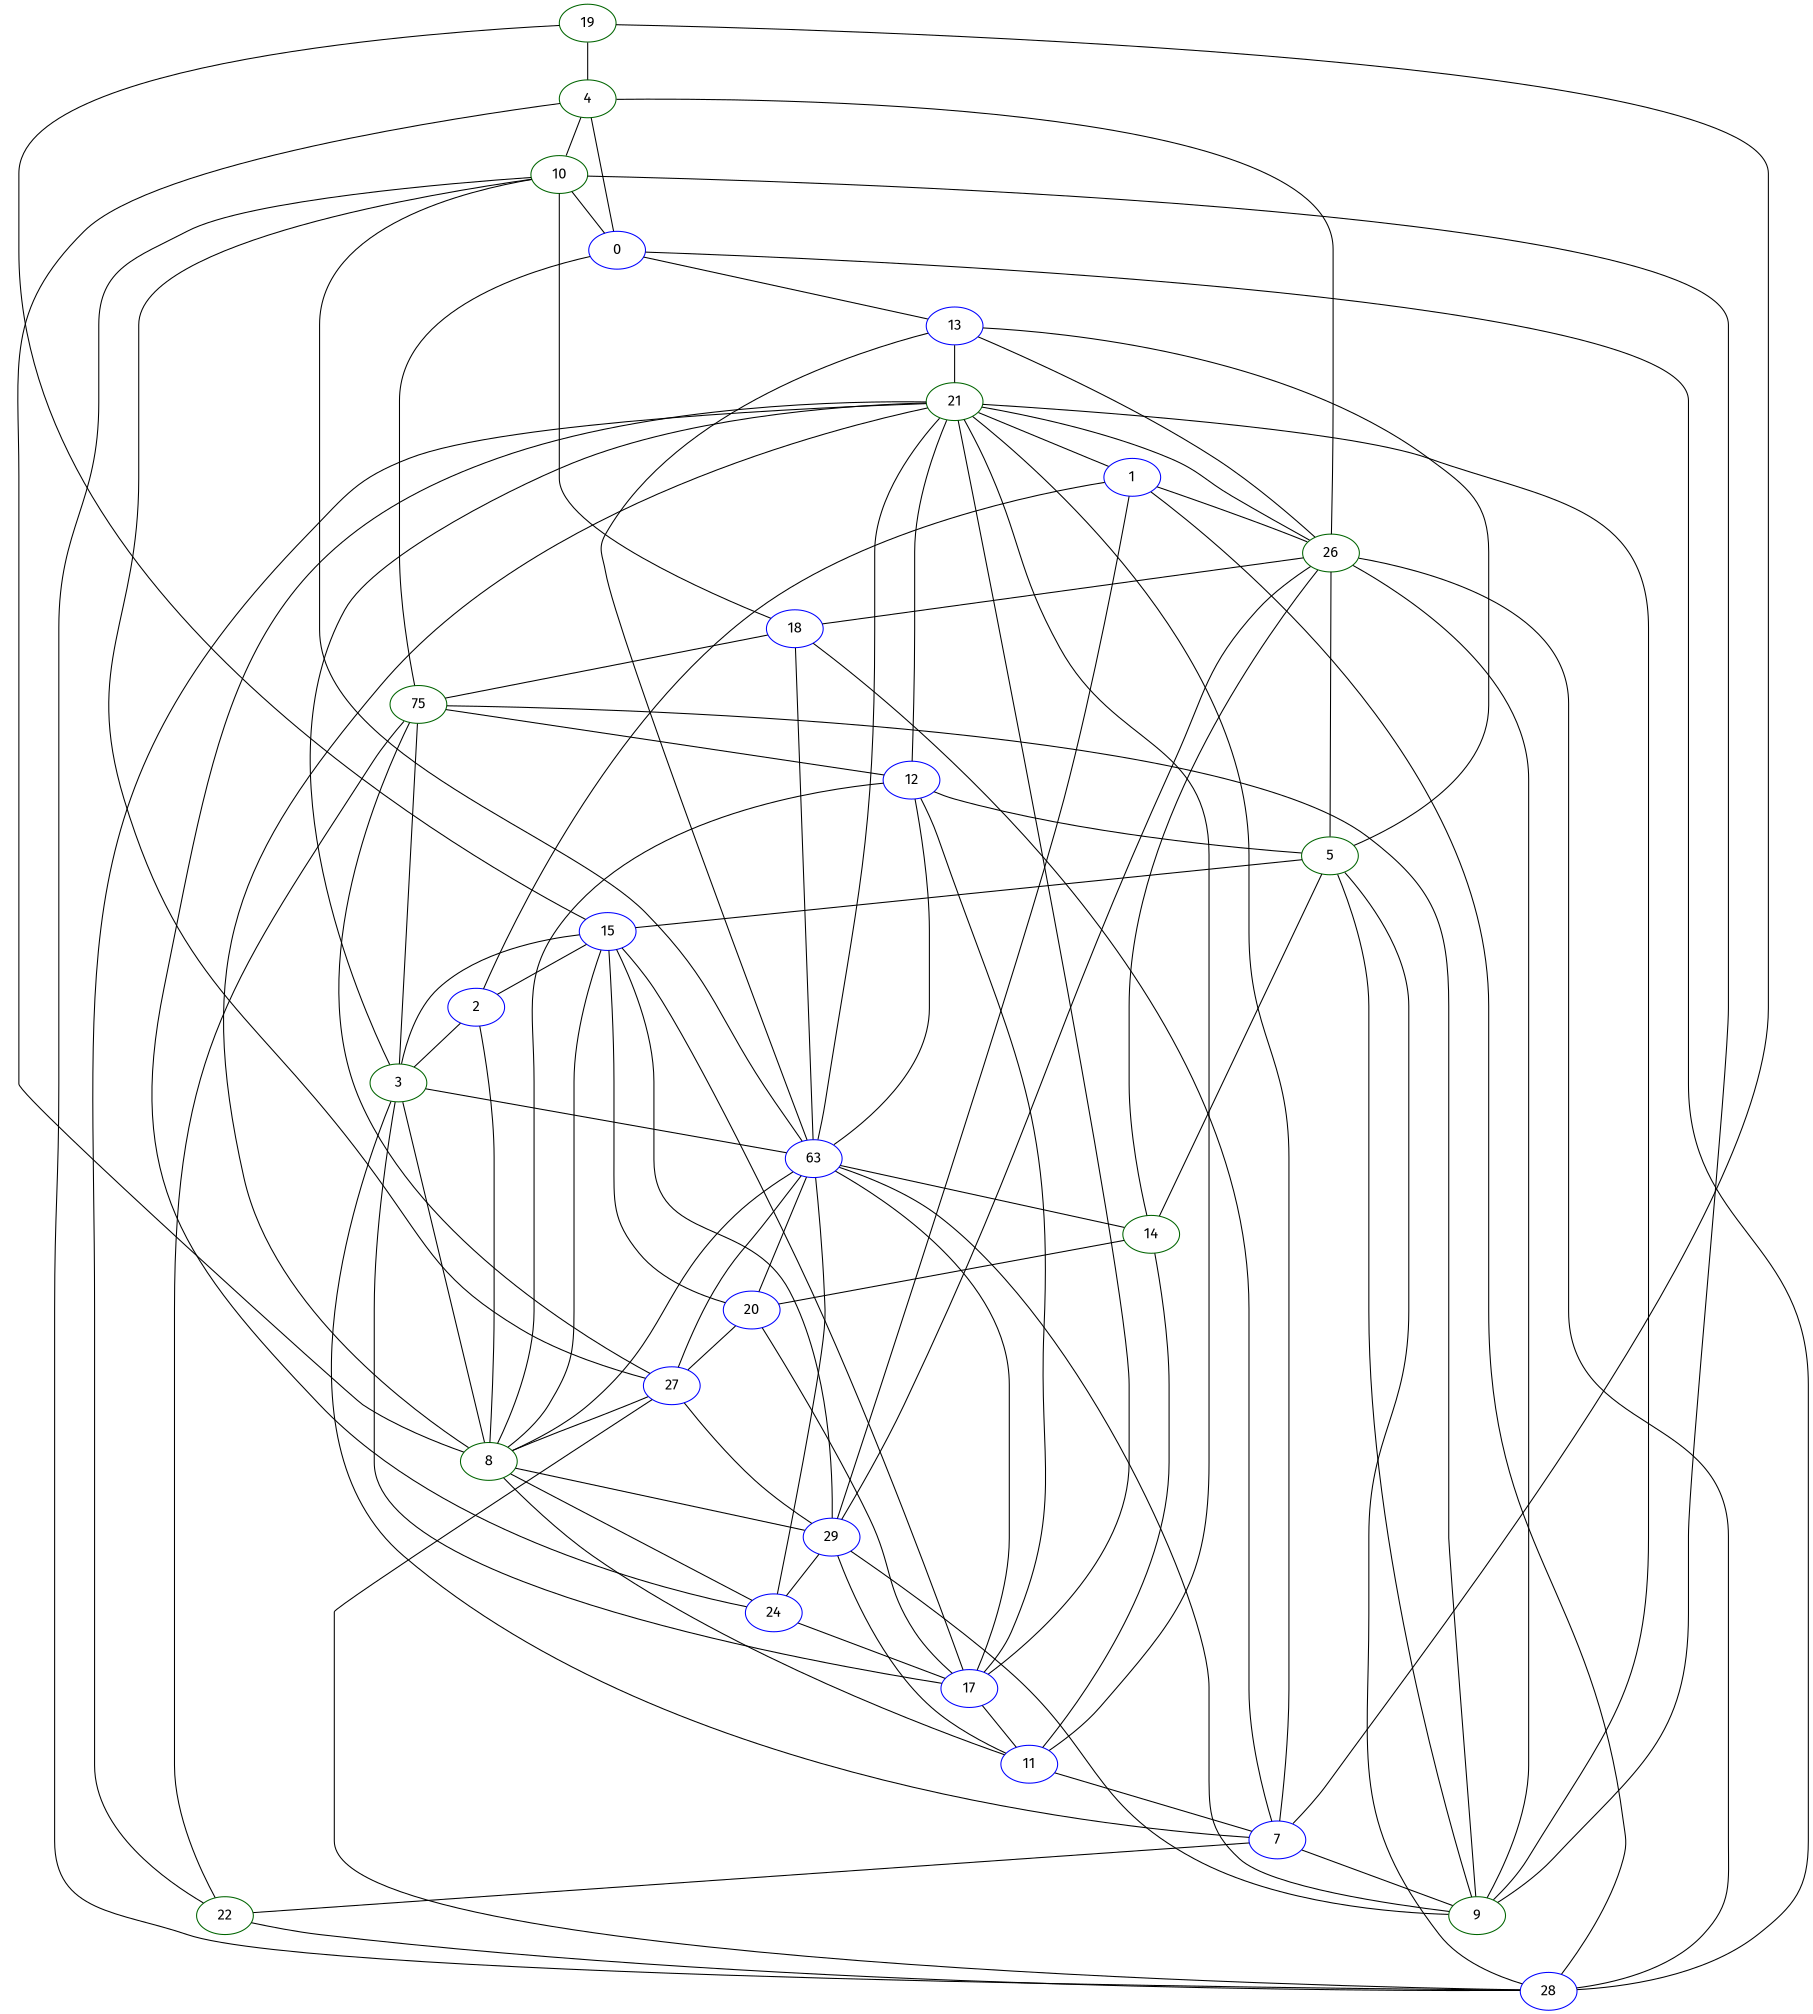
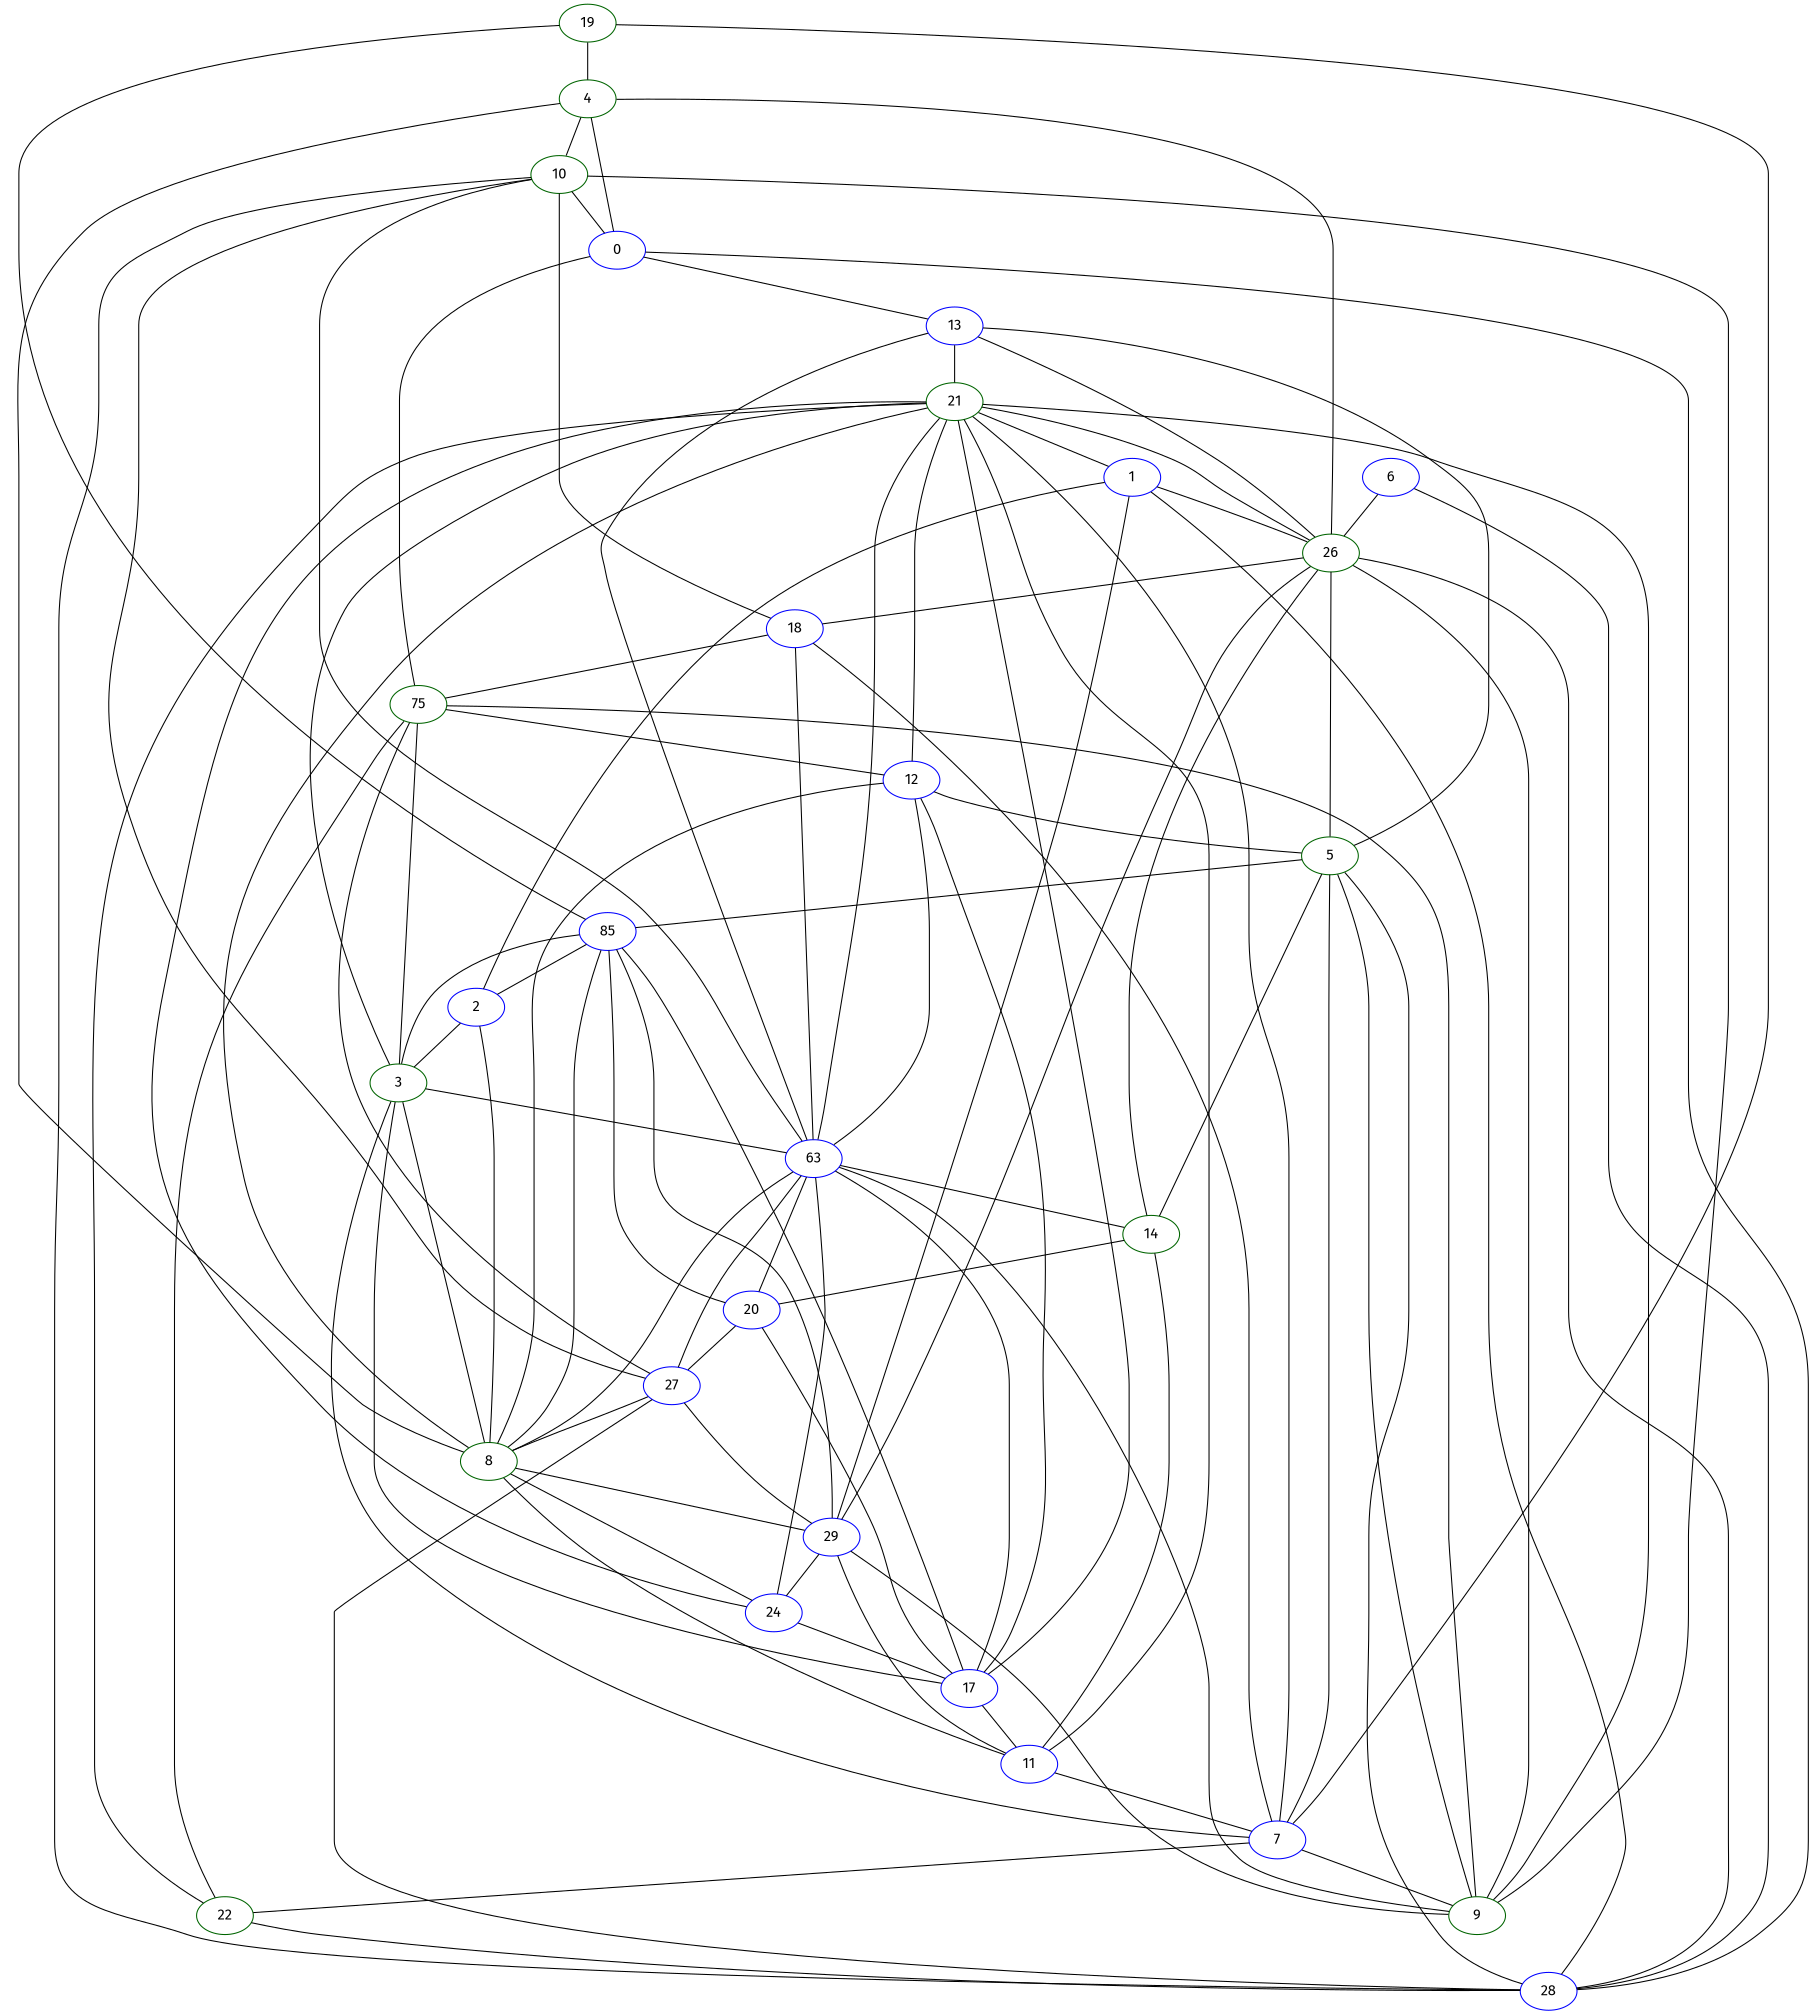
none -> (1391, 477)
(608, 932) -> (608, 932)
none -> (1329, 1352)
